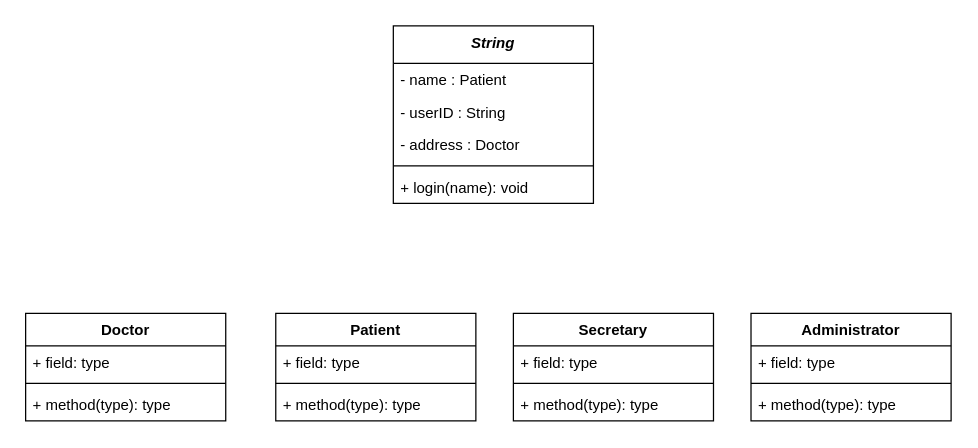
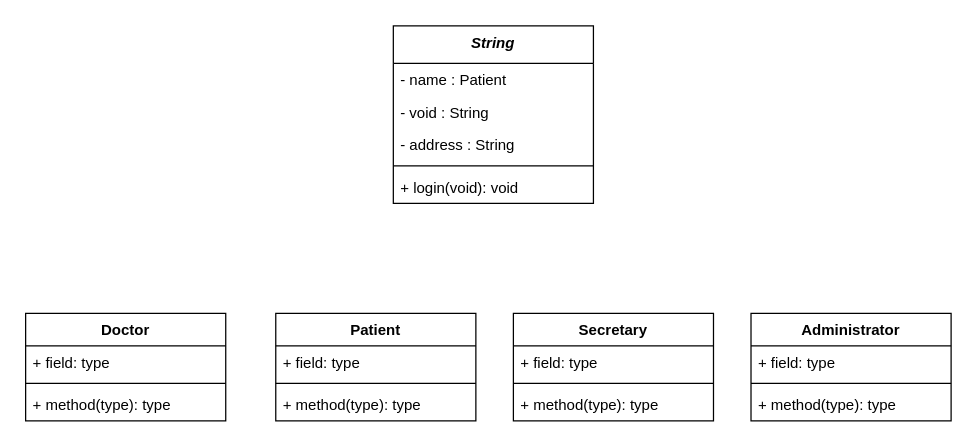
(462, 113) -> (451, 113)
(468, 145) -> (466, 145)
(468, 188) -> (466, 188)
